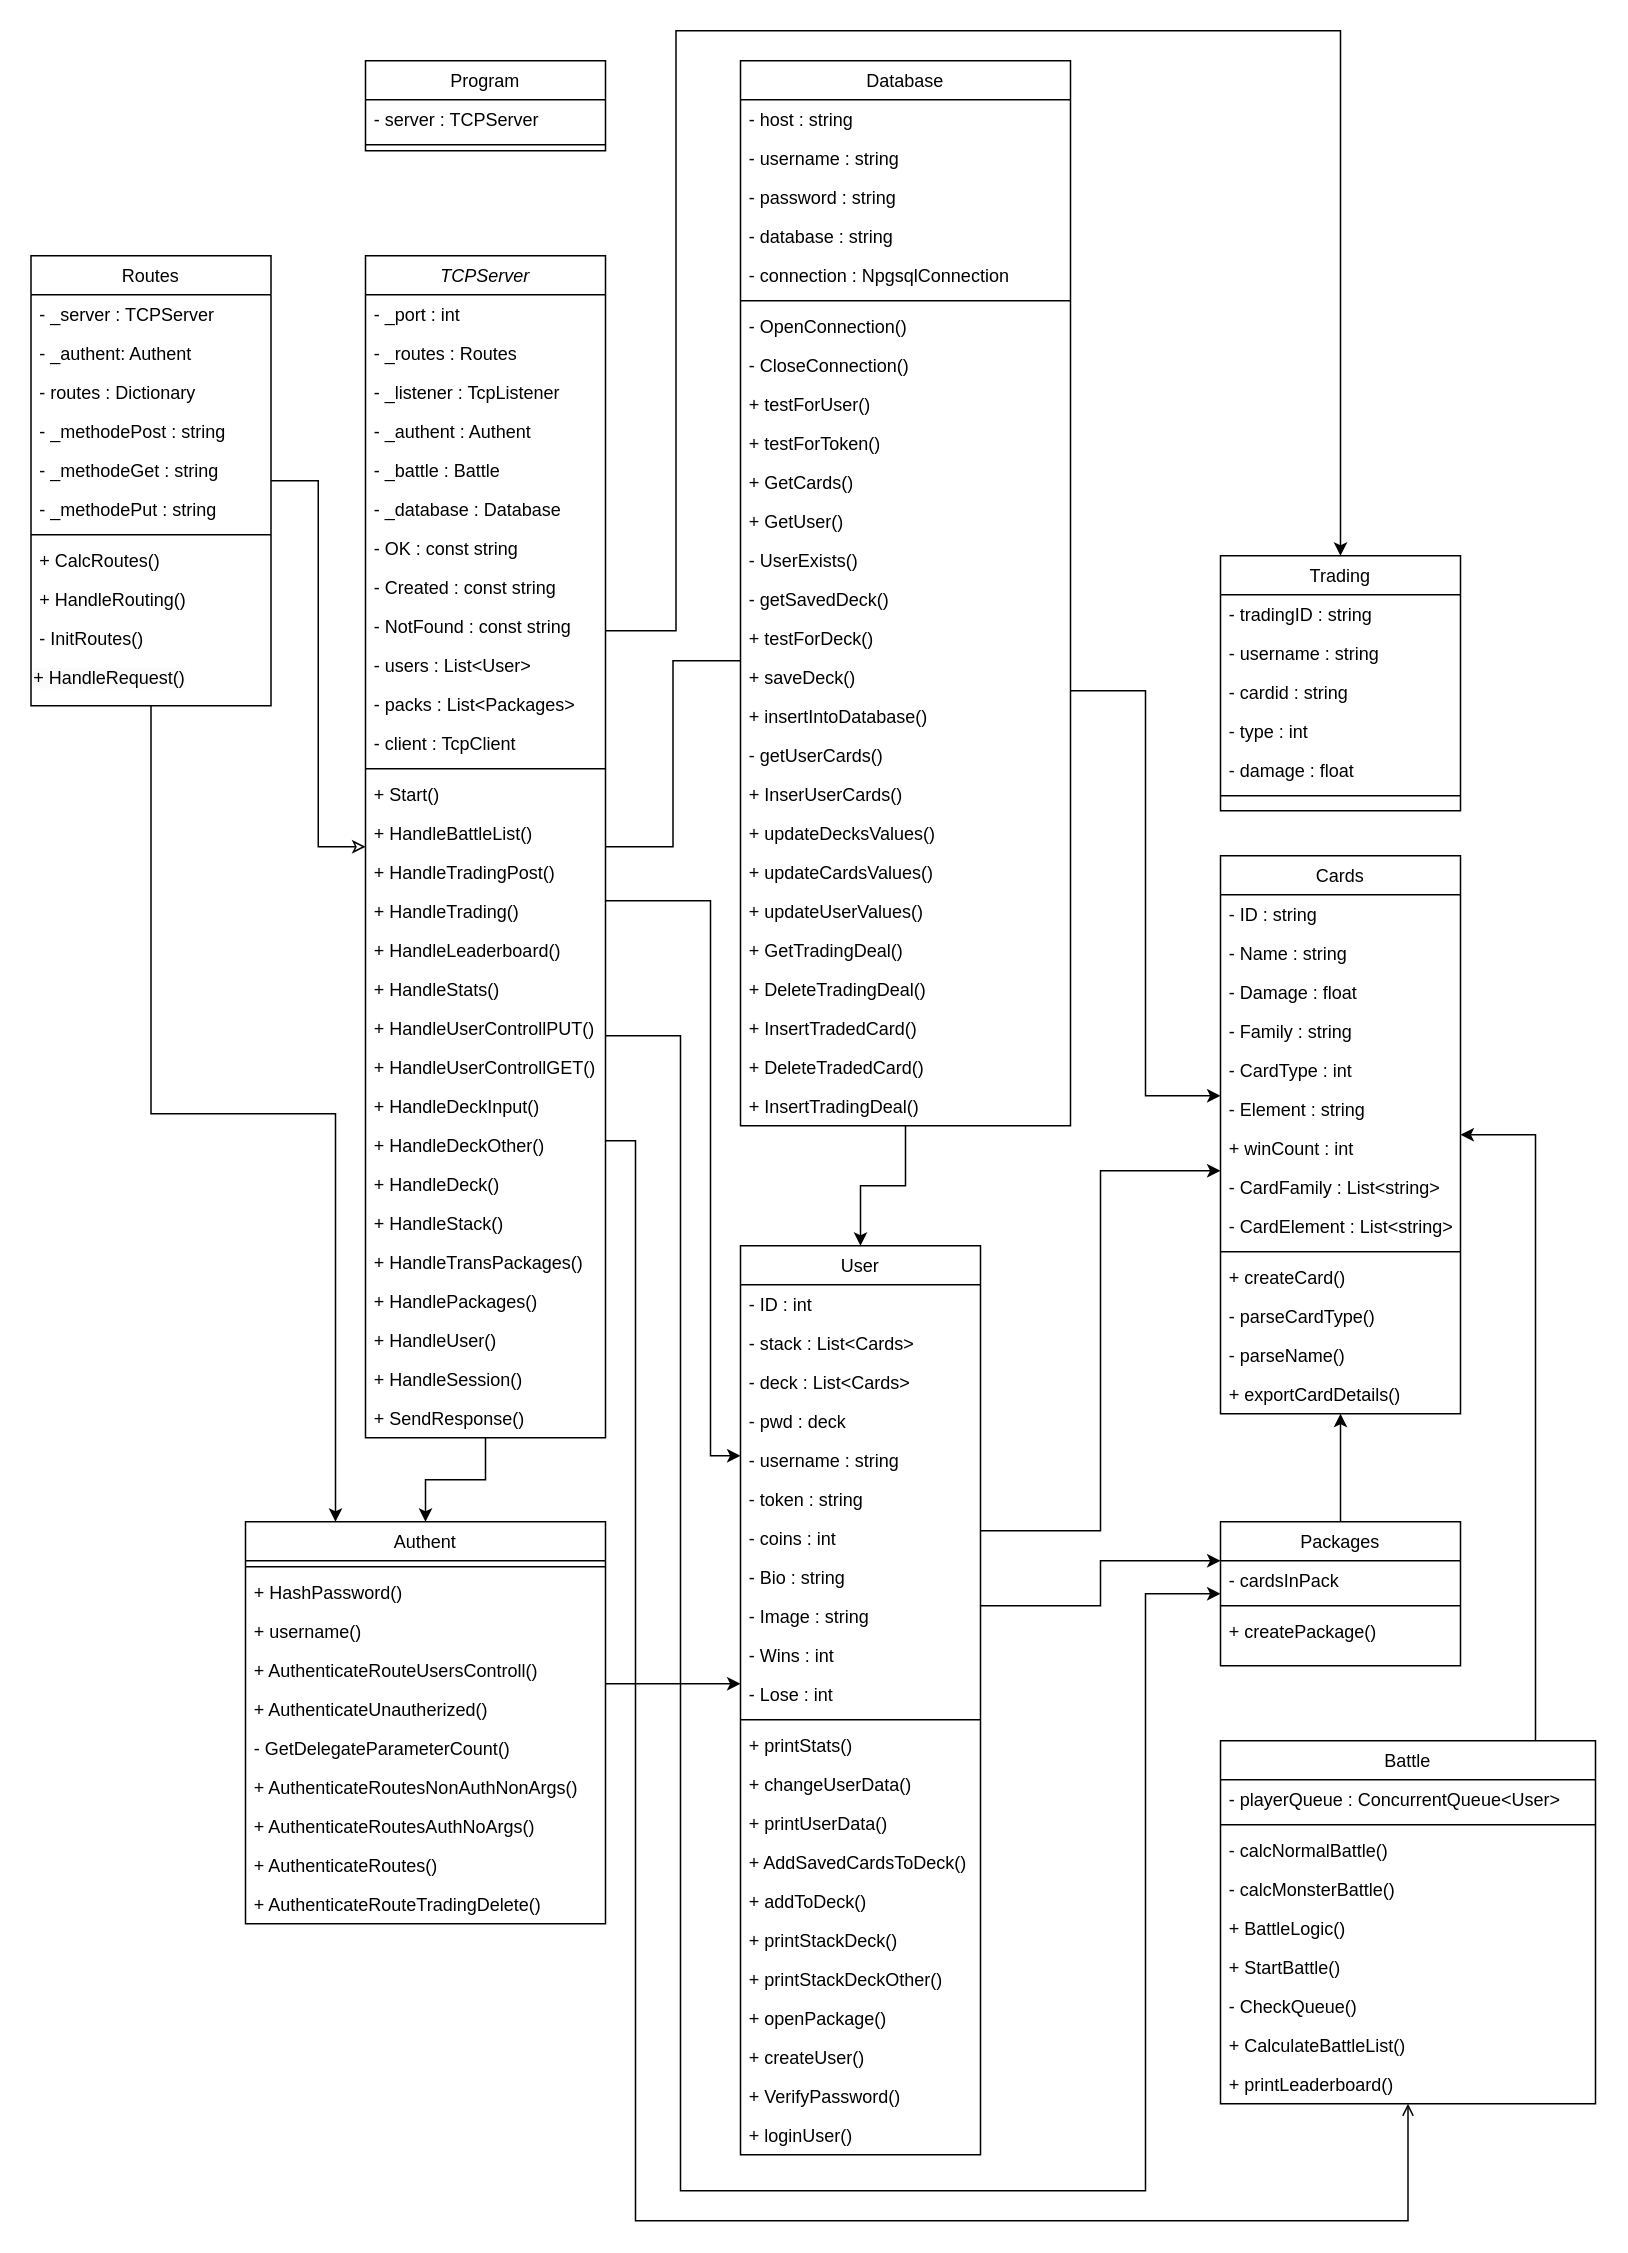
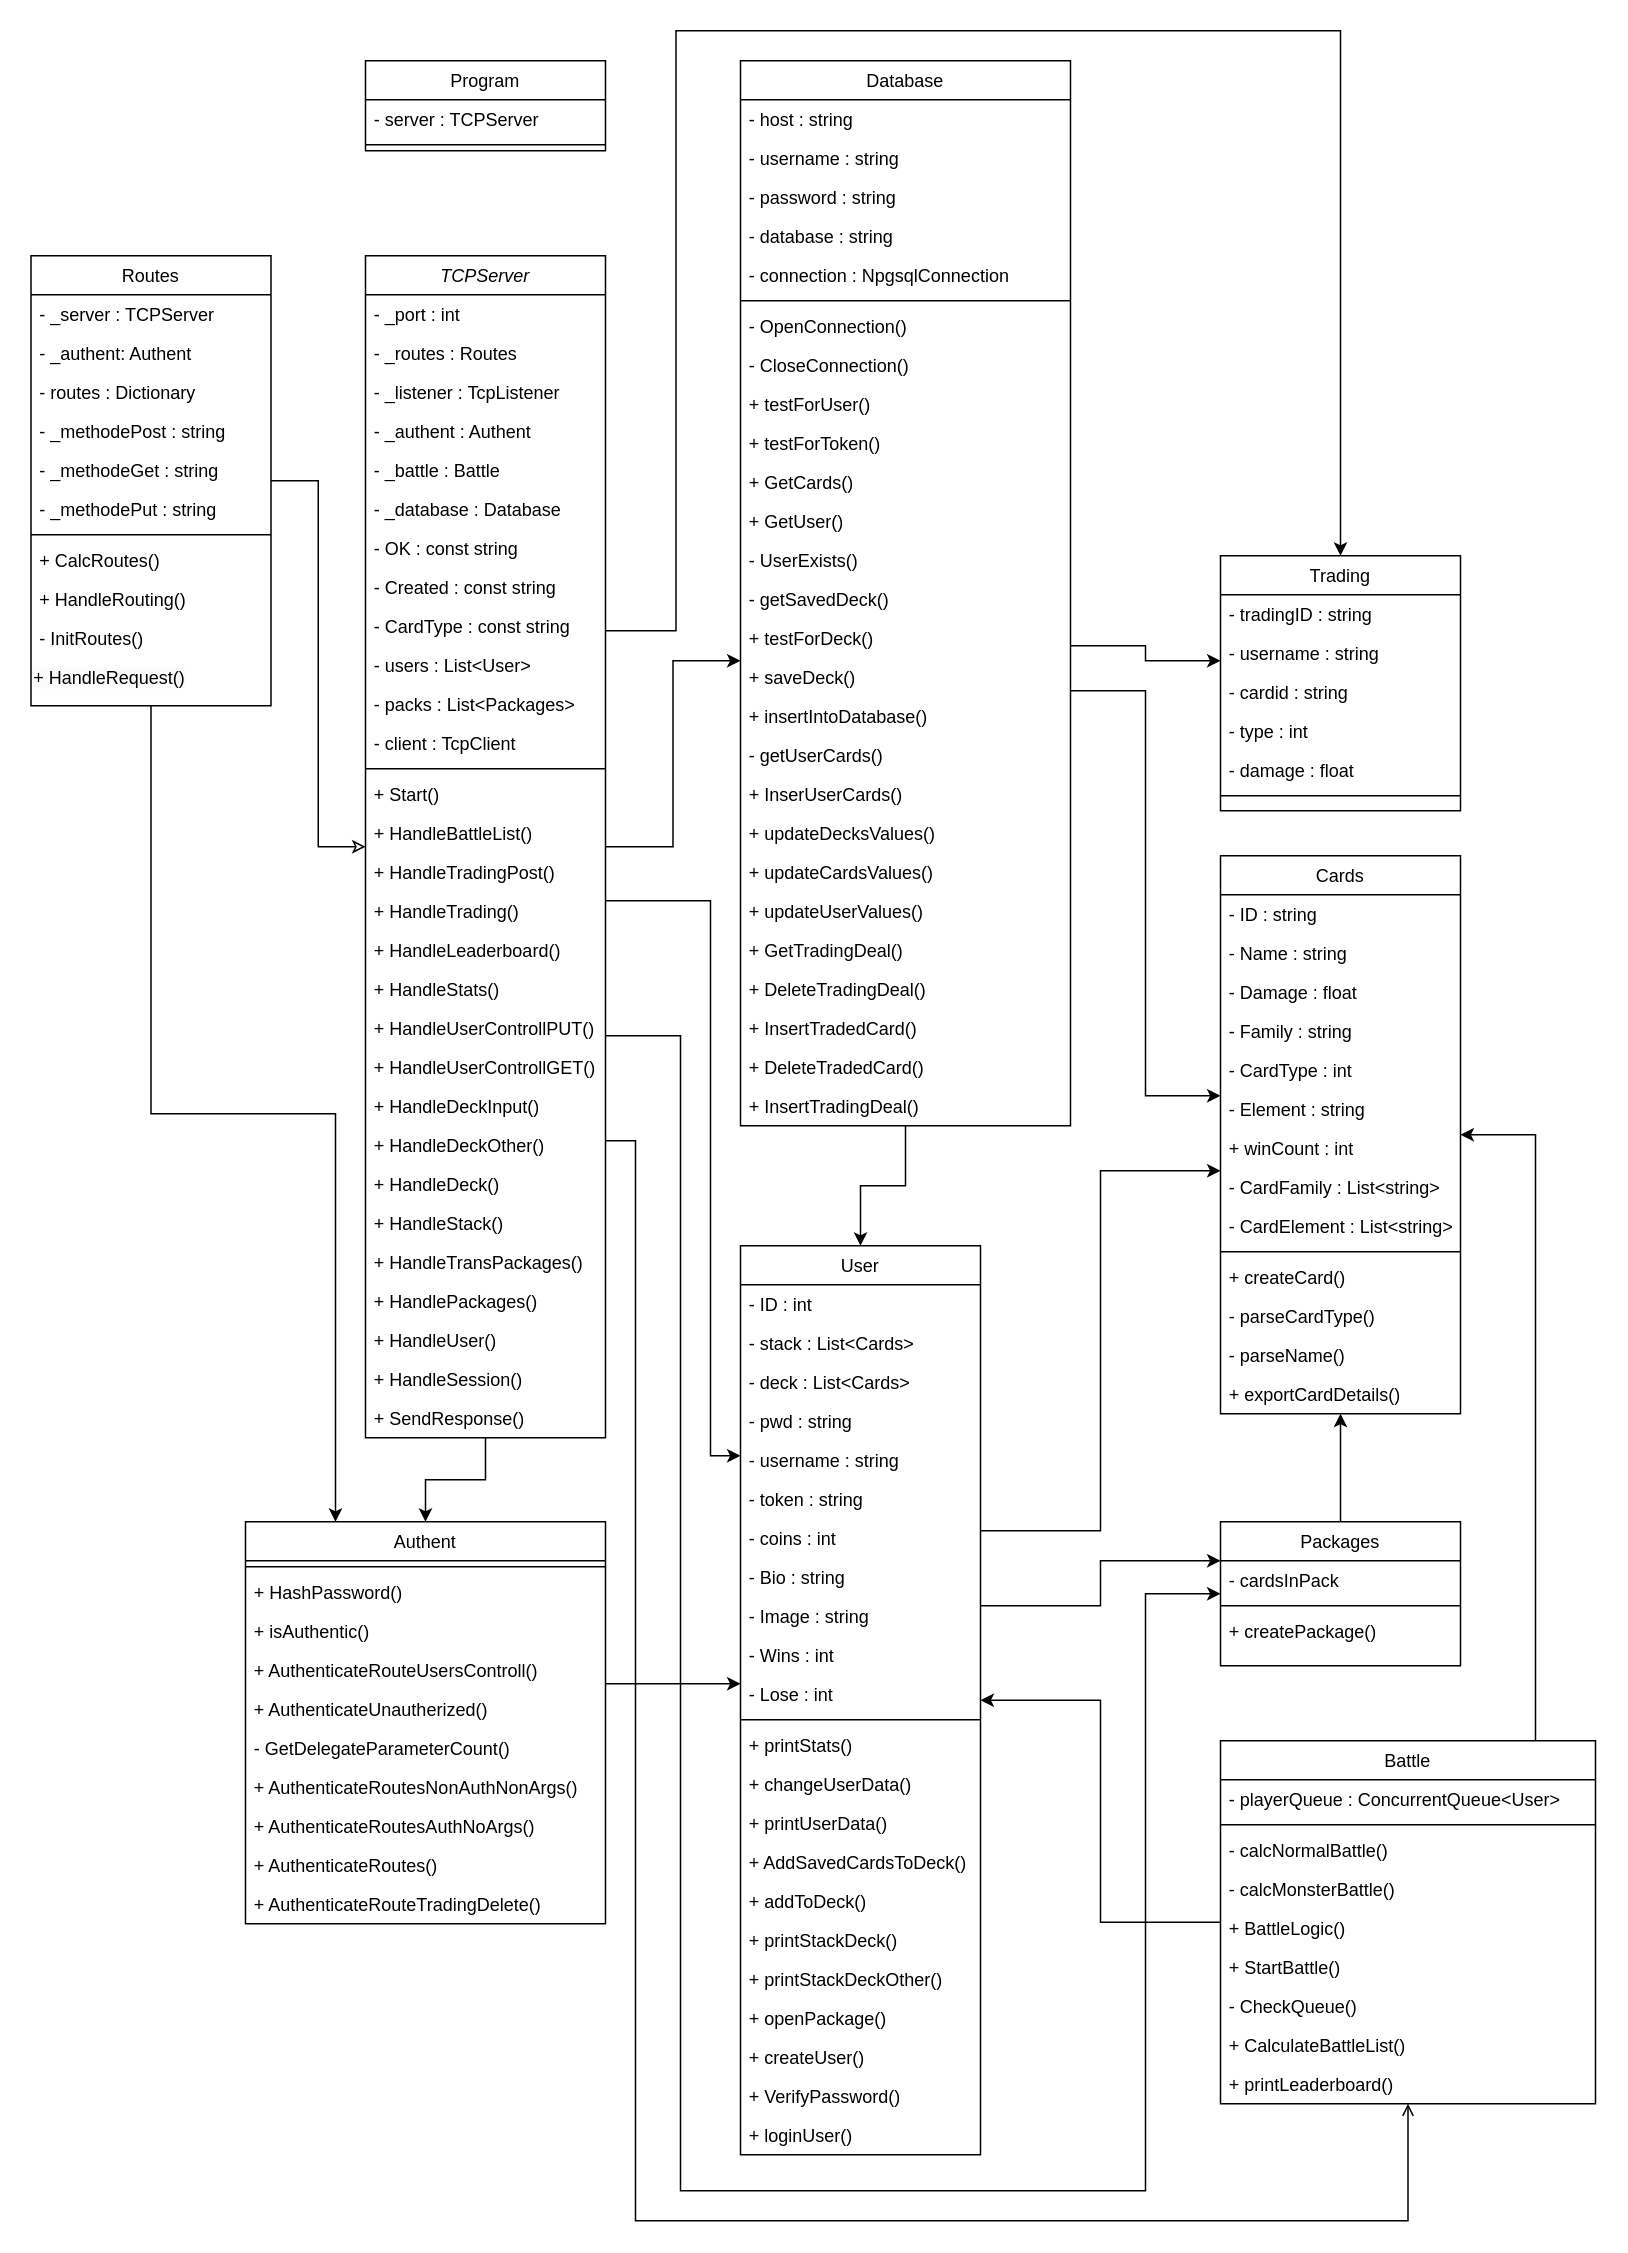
(485, 627) -> (485, 627)
none -> (1145, 649)
(732, 661) -> (729, 661)
(800, 1422) -> (807, 1422)
(312, 1632) -> (322, 1632)
none -> (1100, 1815)
